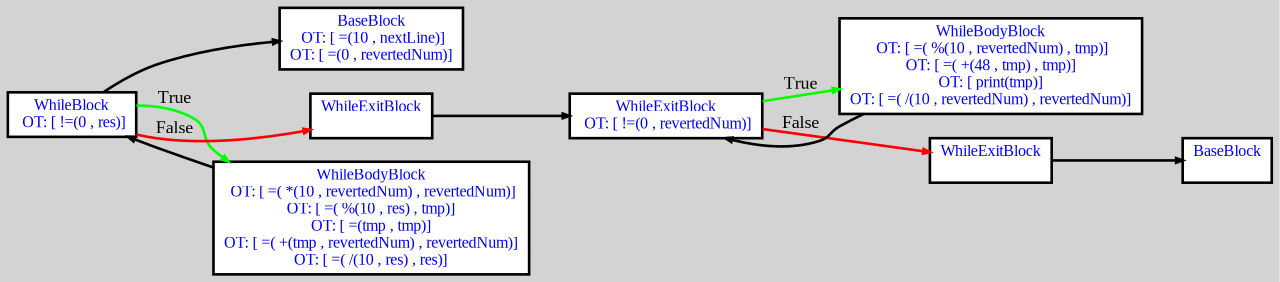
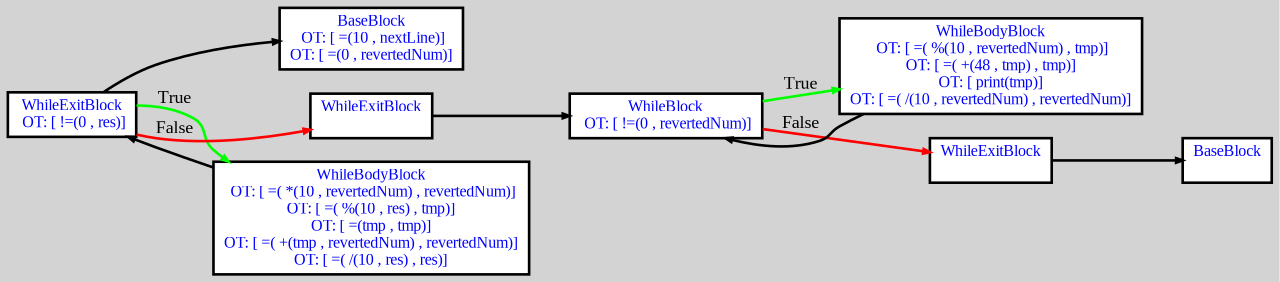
(72, 115) -> (72, 115)
(666, 116) -> (666, 116)
